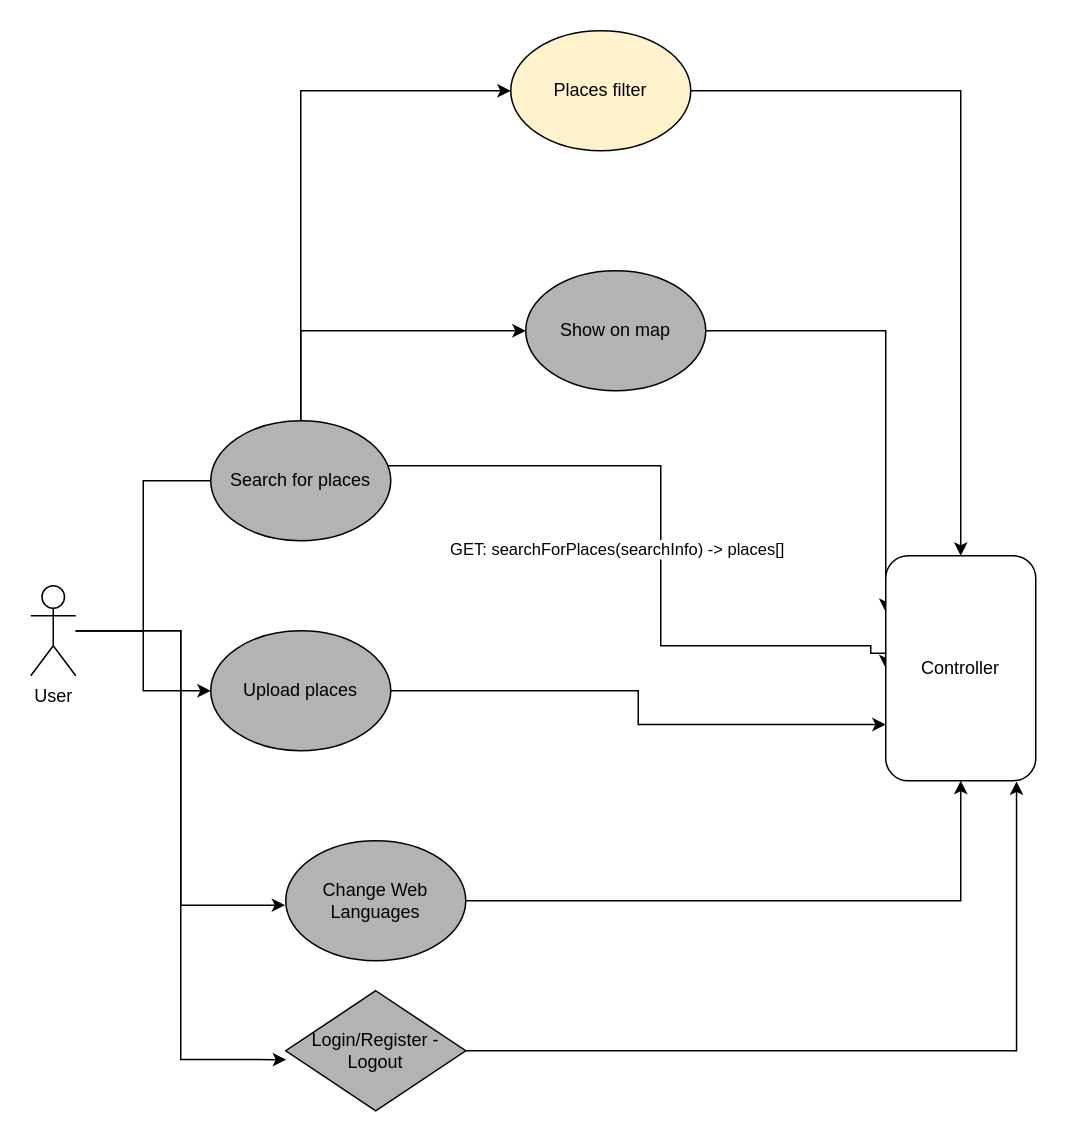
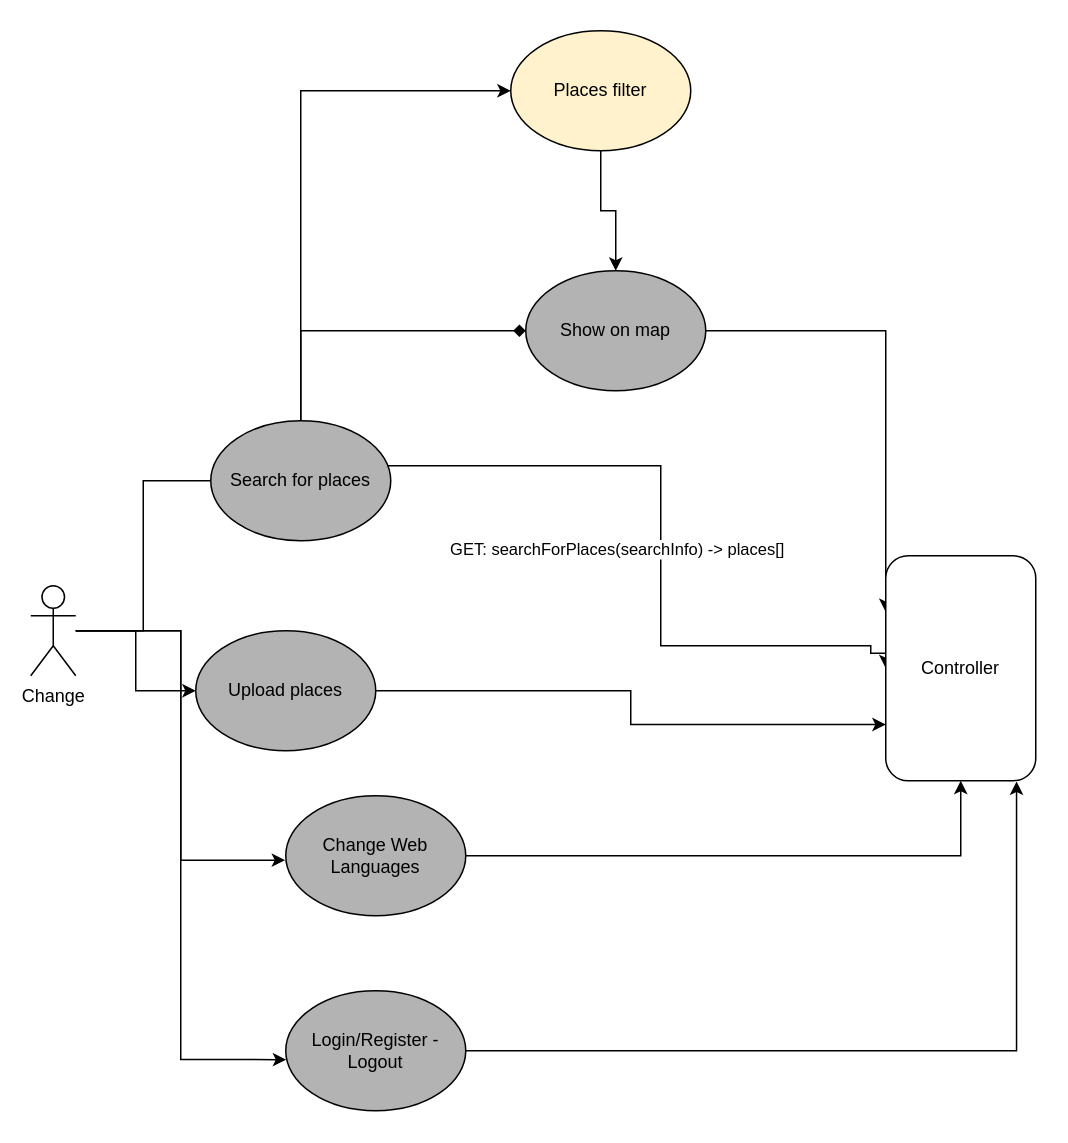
(961, 183) -> (603, 211)
(514, 331) -> (513, 331)
(301, 691) -> (286, 691)
(54, 697) -> (54, 697)
(376, 901) -> (376, 856)
(376, 1051) -> (376, 1051)
